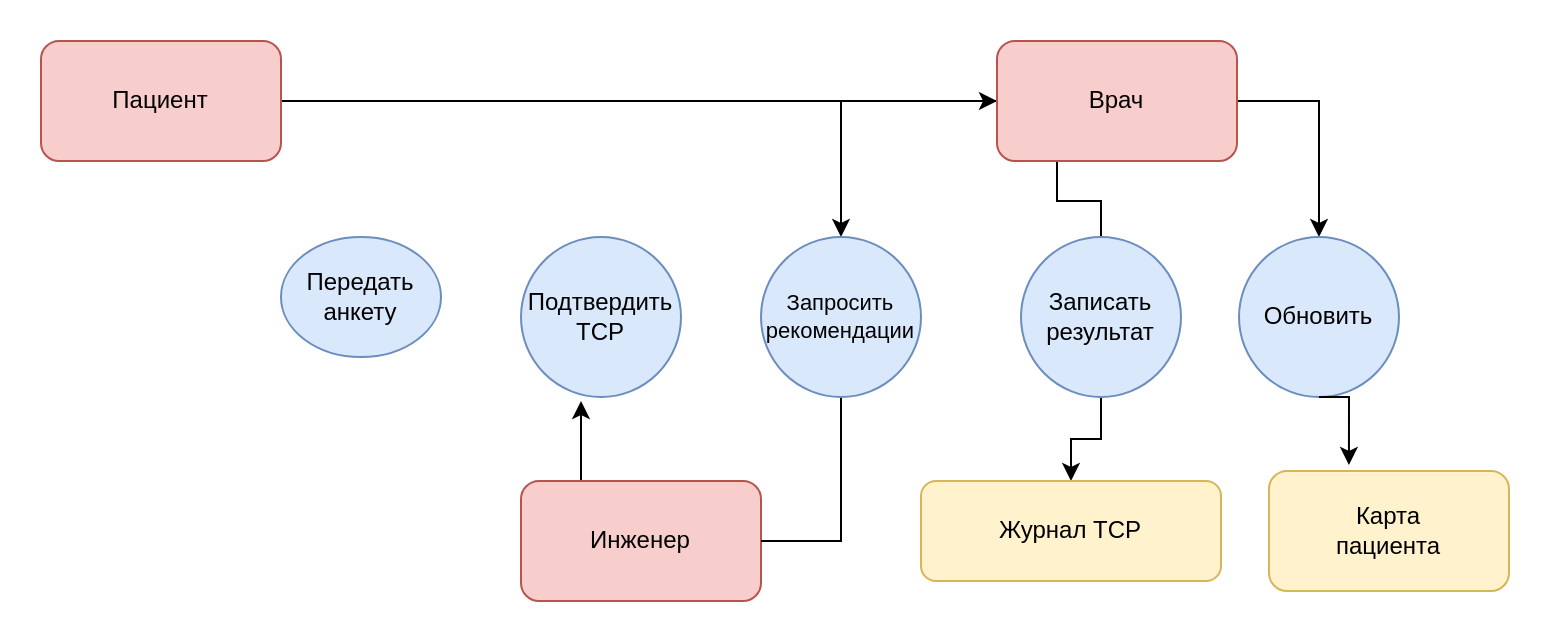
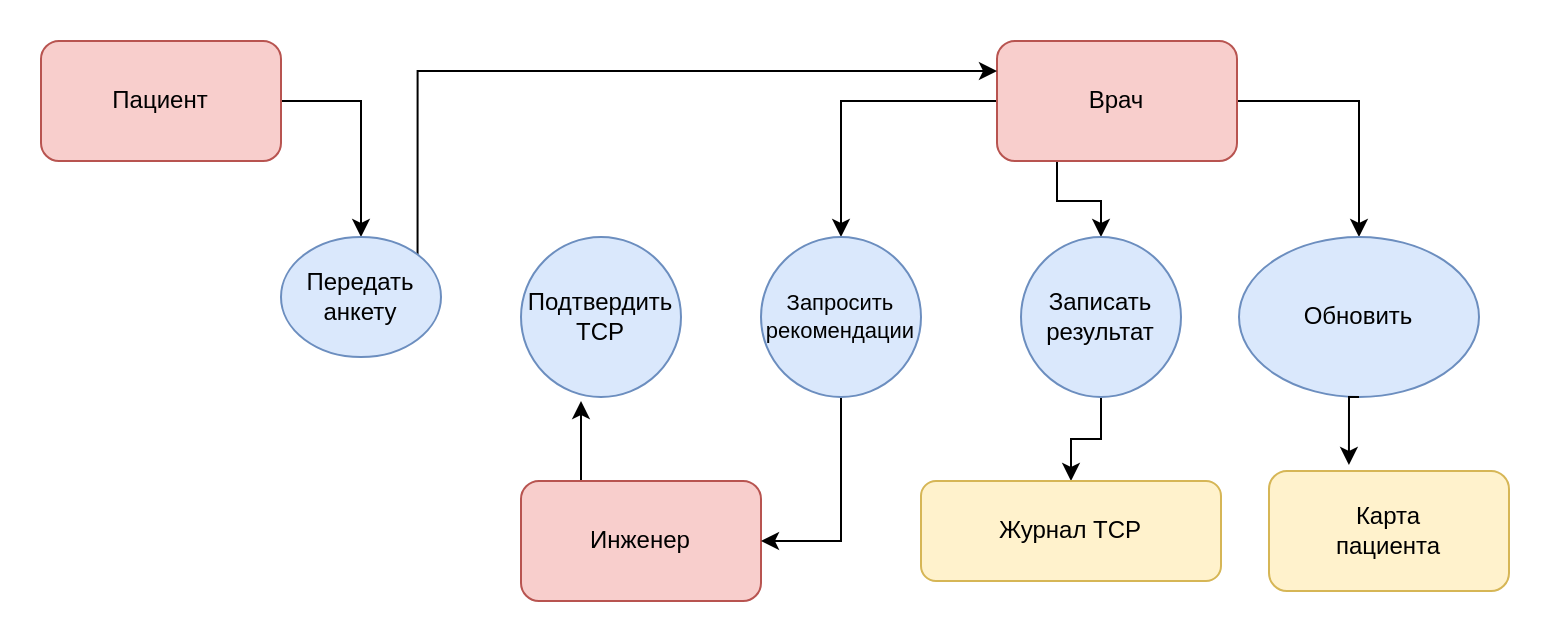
none -> (609, 71)
(598, 101) -> (361, 161)
(1101, 227) -> (1101, 222)
(1319, 317) -> (1359, 317)
(769, 541) -> (776, 541)
